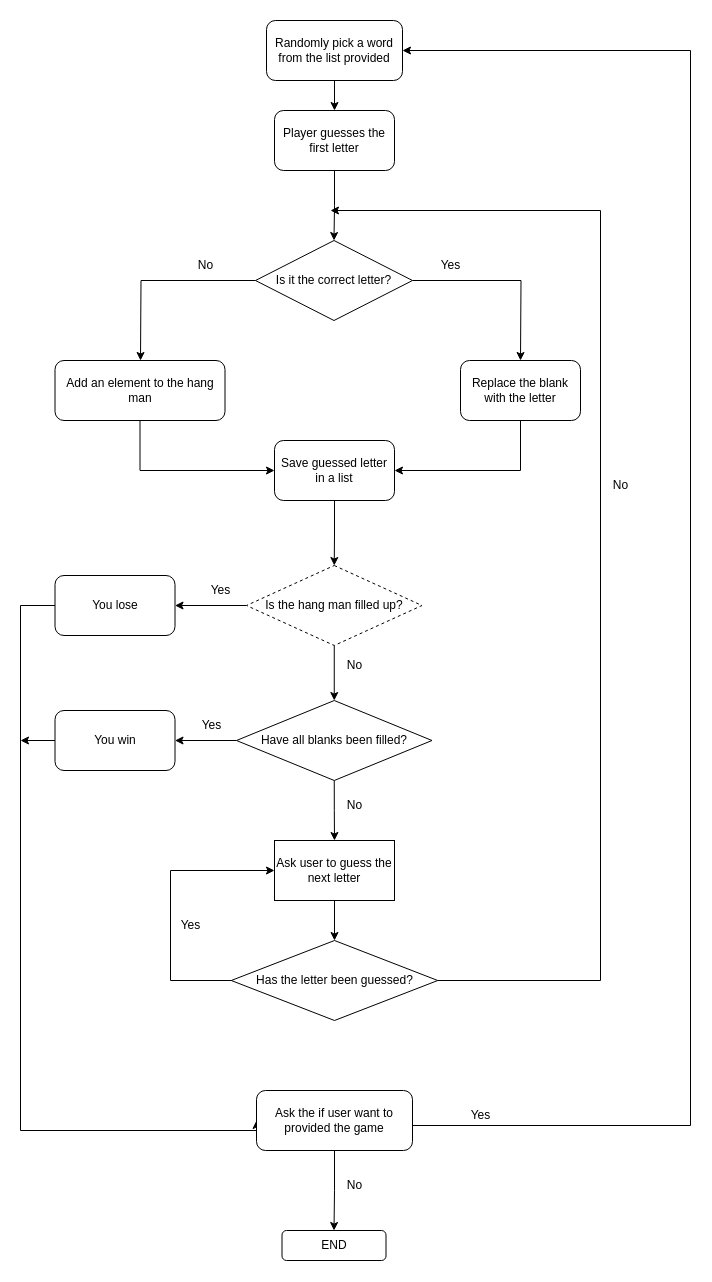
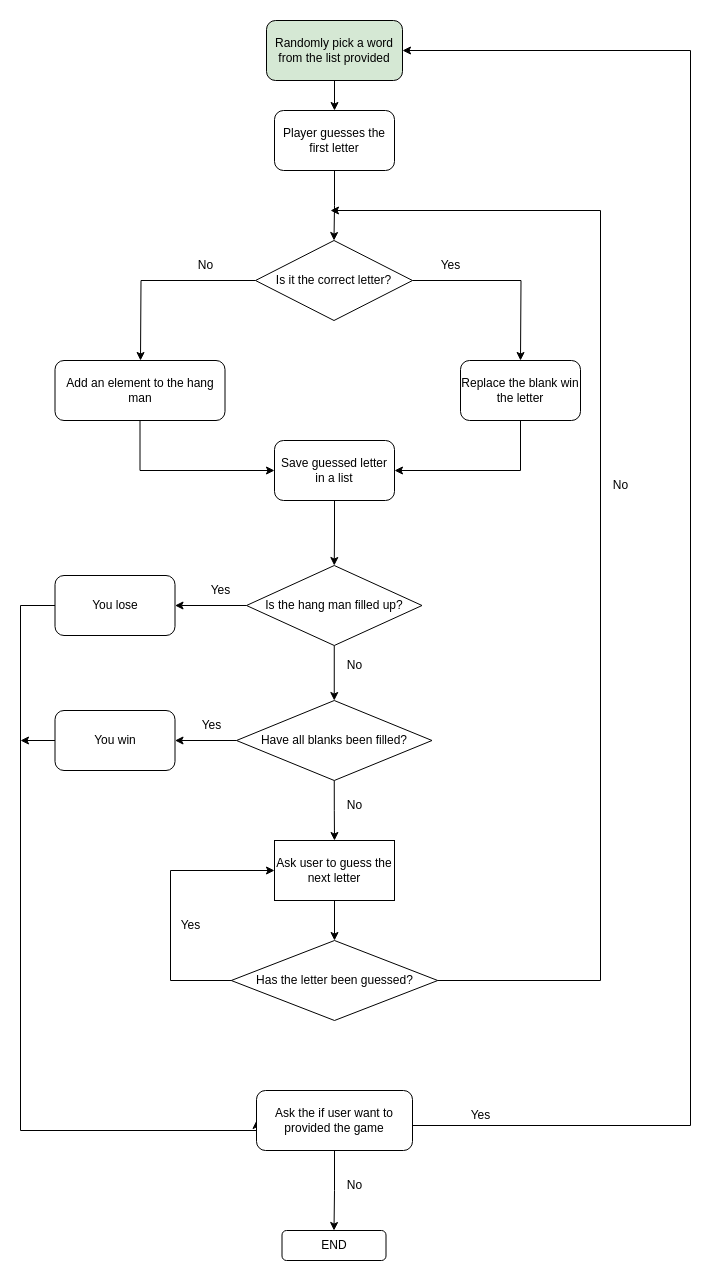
(335, 51) -> (335, 51)
(521, 391) -> (521, 391)
(334, 606) -> (334, 606)
